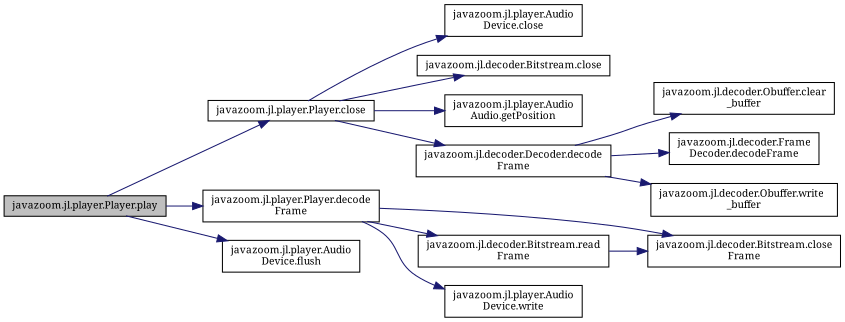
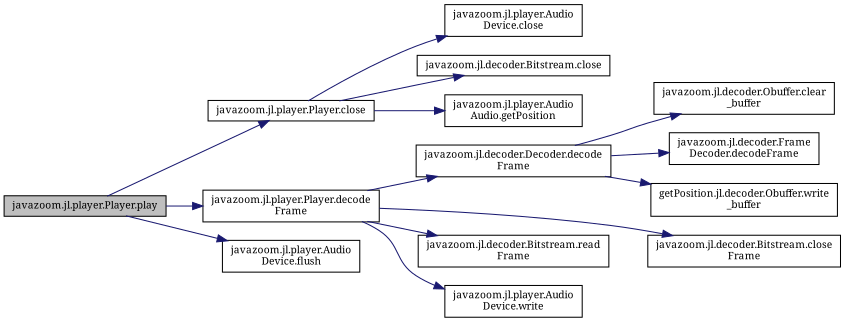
(385, 132) -> (397, 185)
(744, 200) -> (744, 200)
(623, 251) -> none
